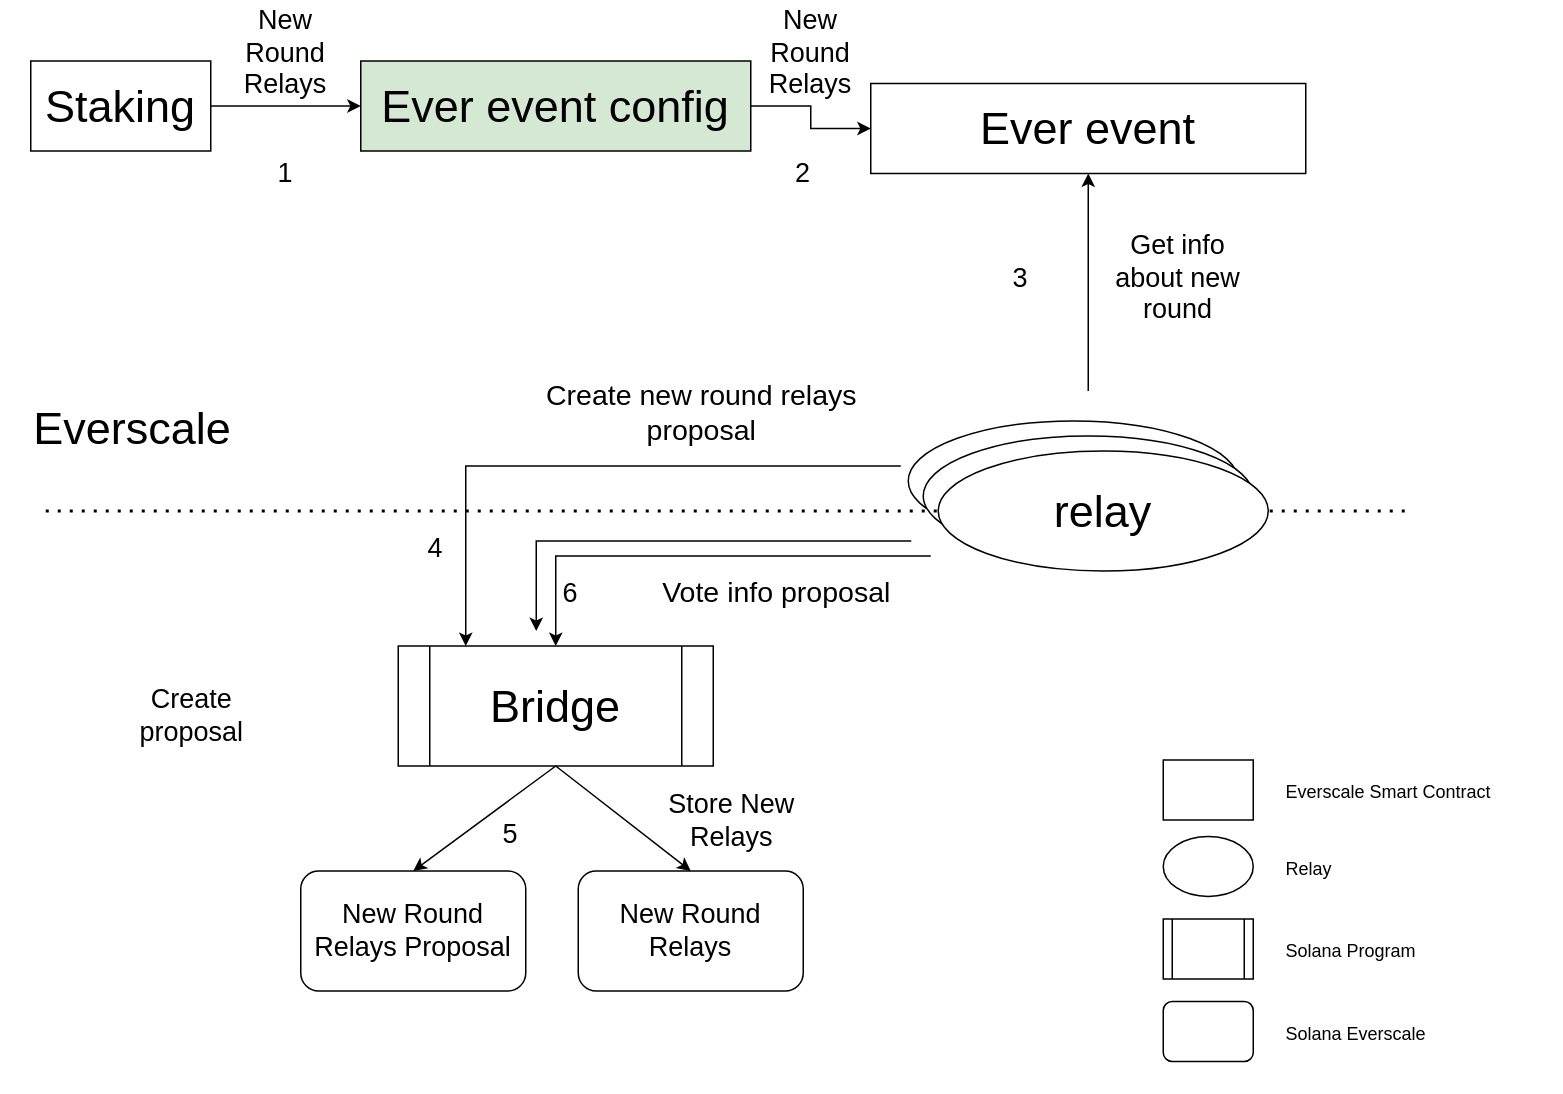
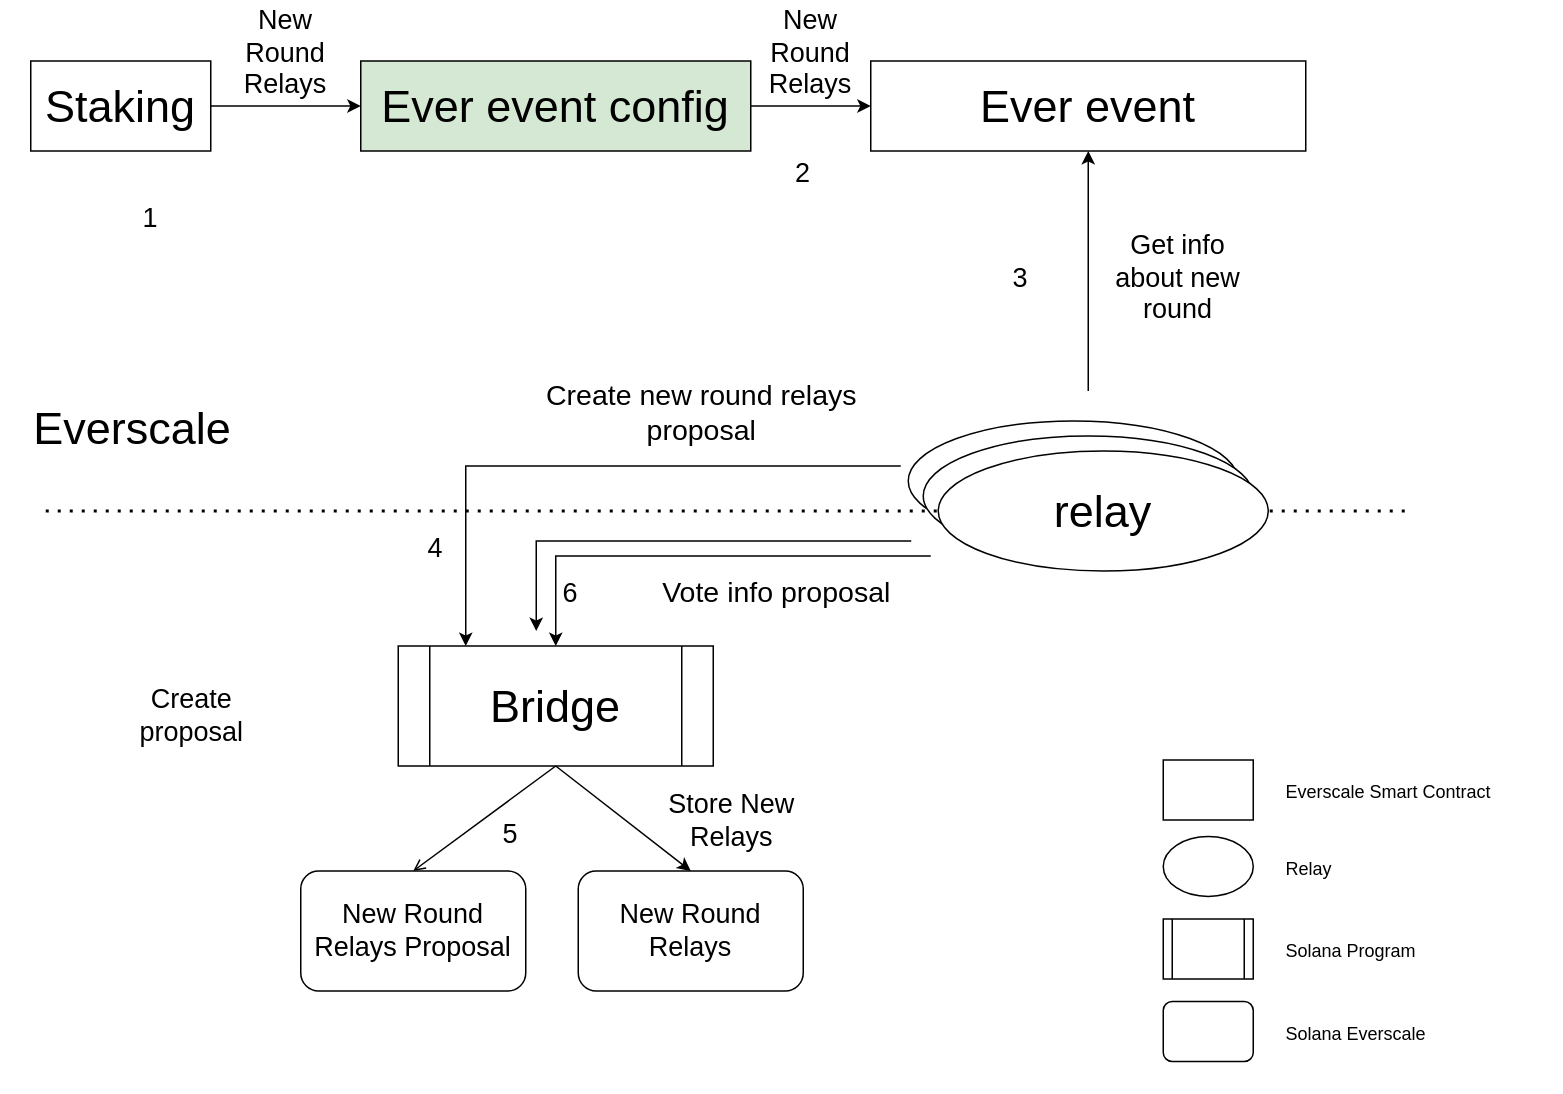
(1088, 128) -> (1088, 106)
(286, 173) -> (151, 218)
(423, 864) -> (420, 866)
